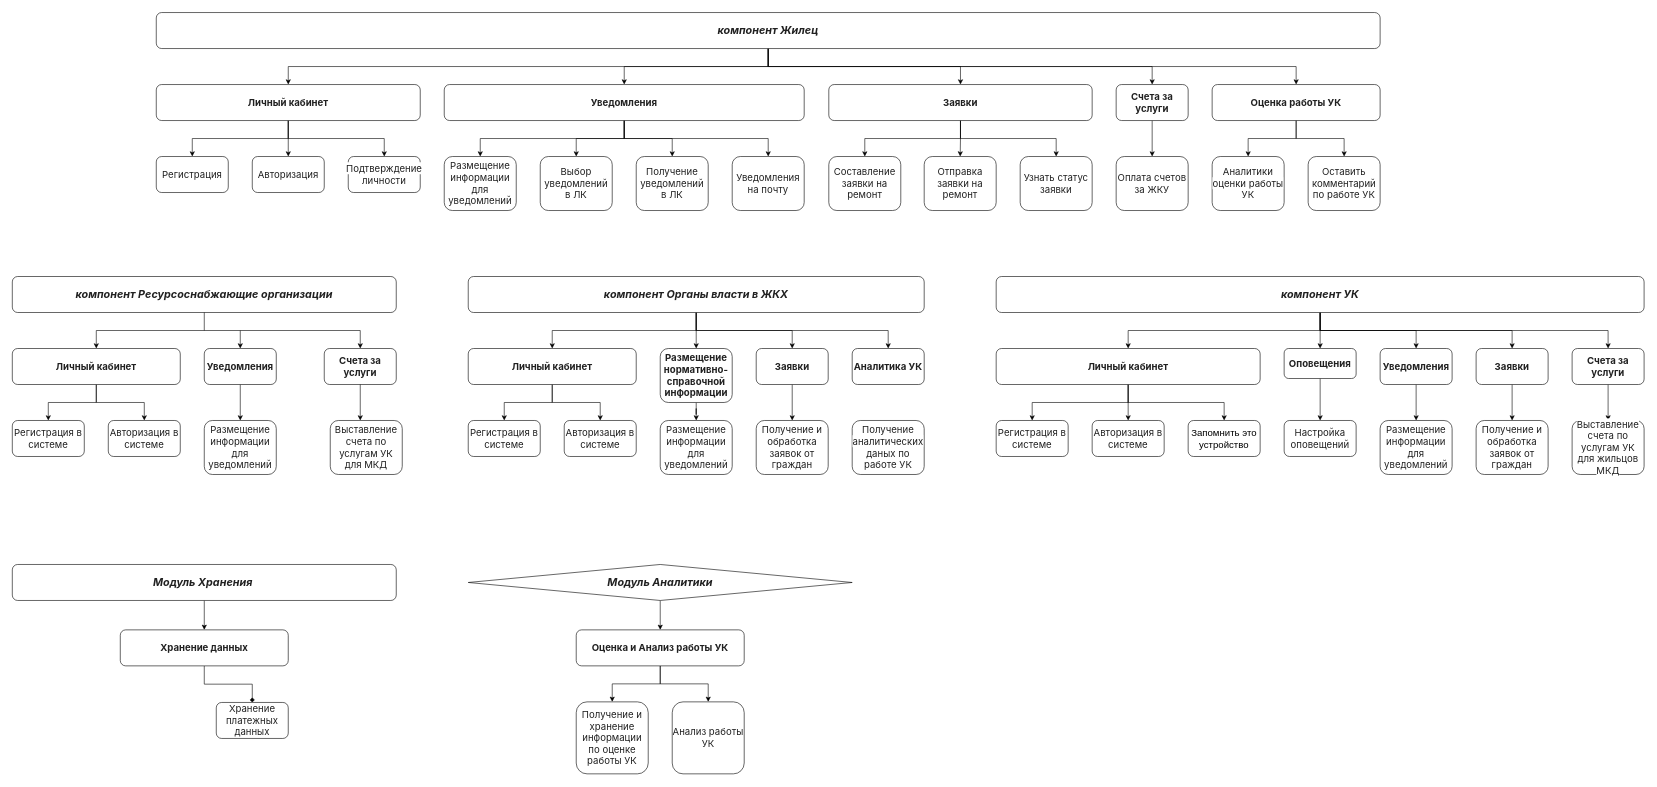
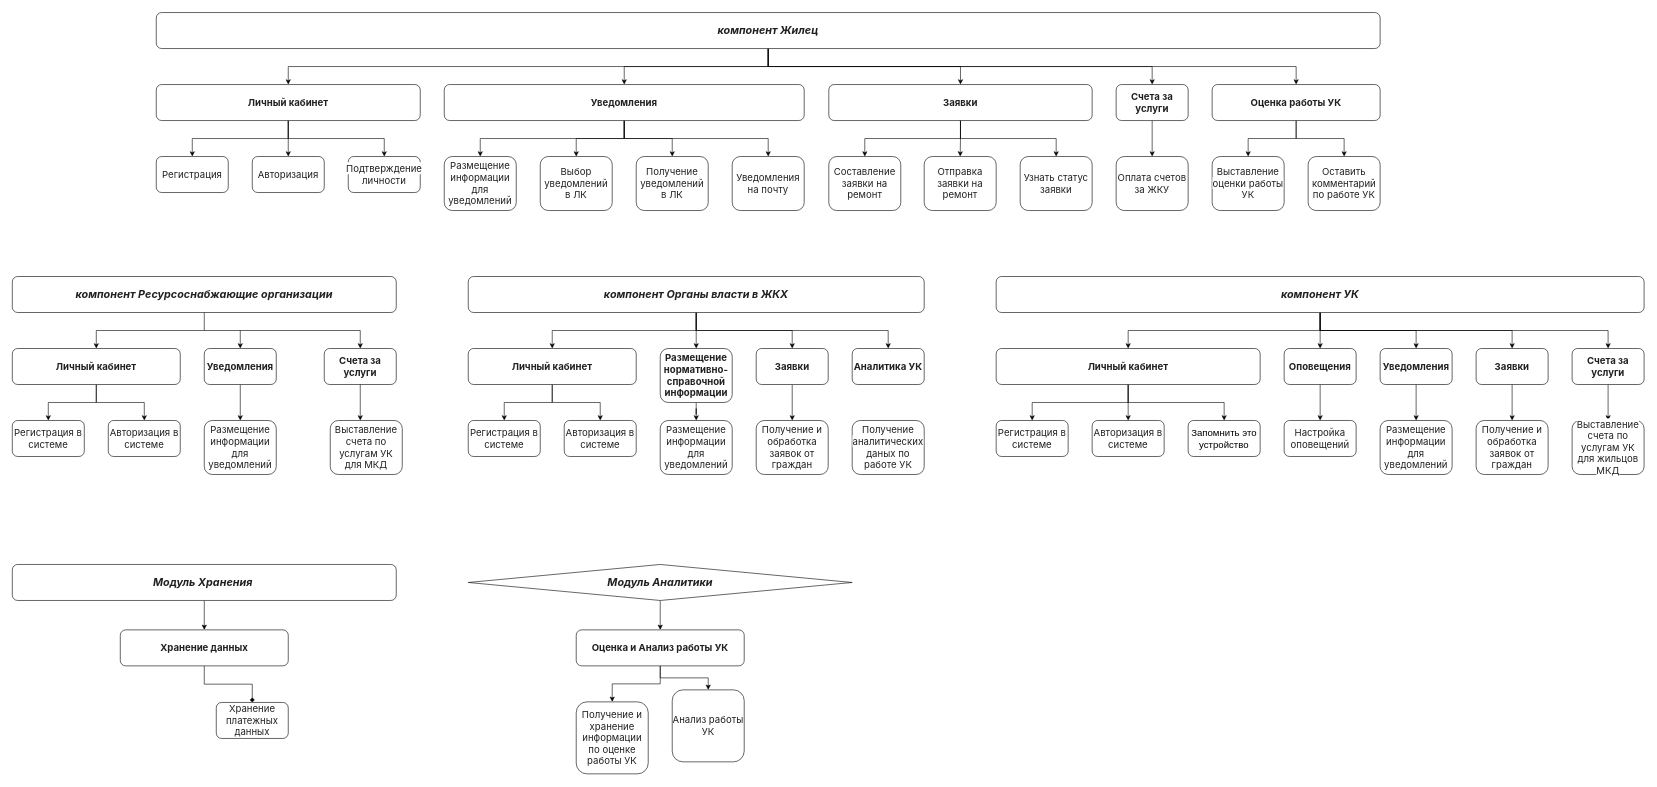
(1248, 183) -> (1248, 183)
(1320, 363) -> (1320, 366)
(708, 738) -> (708, 726)
